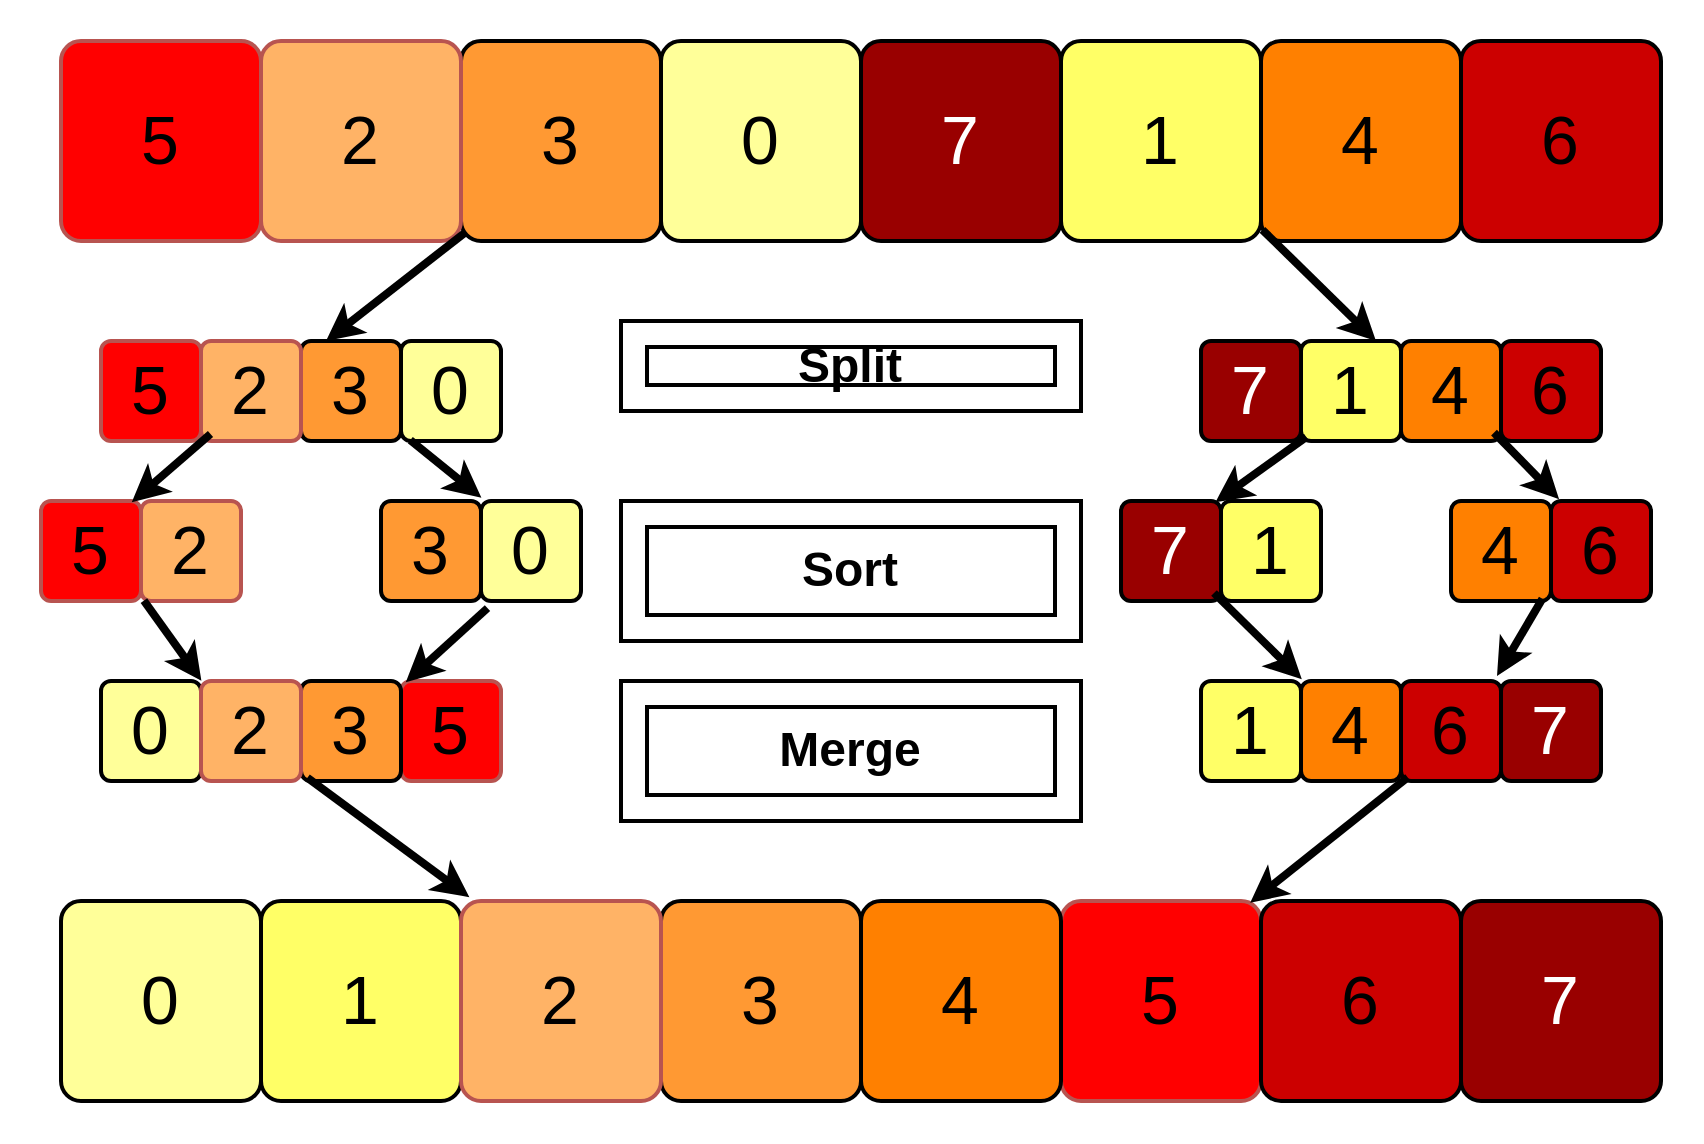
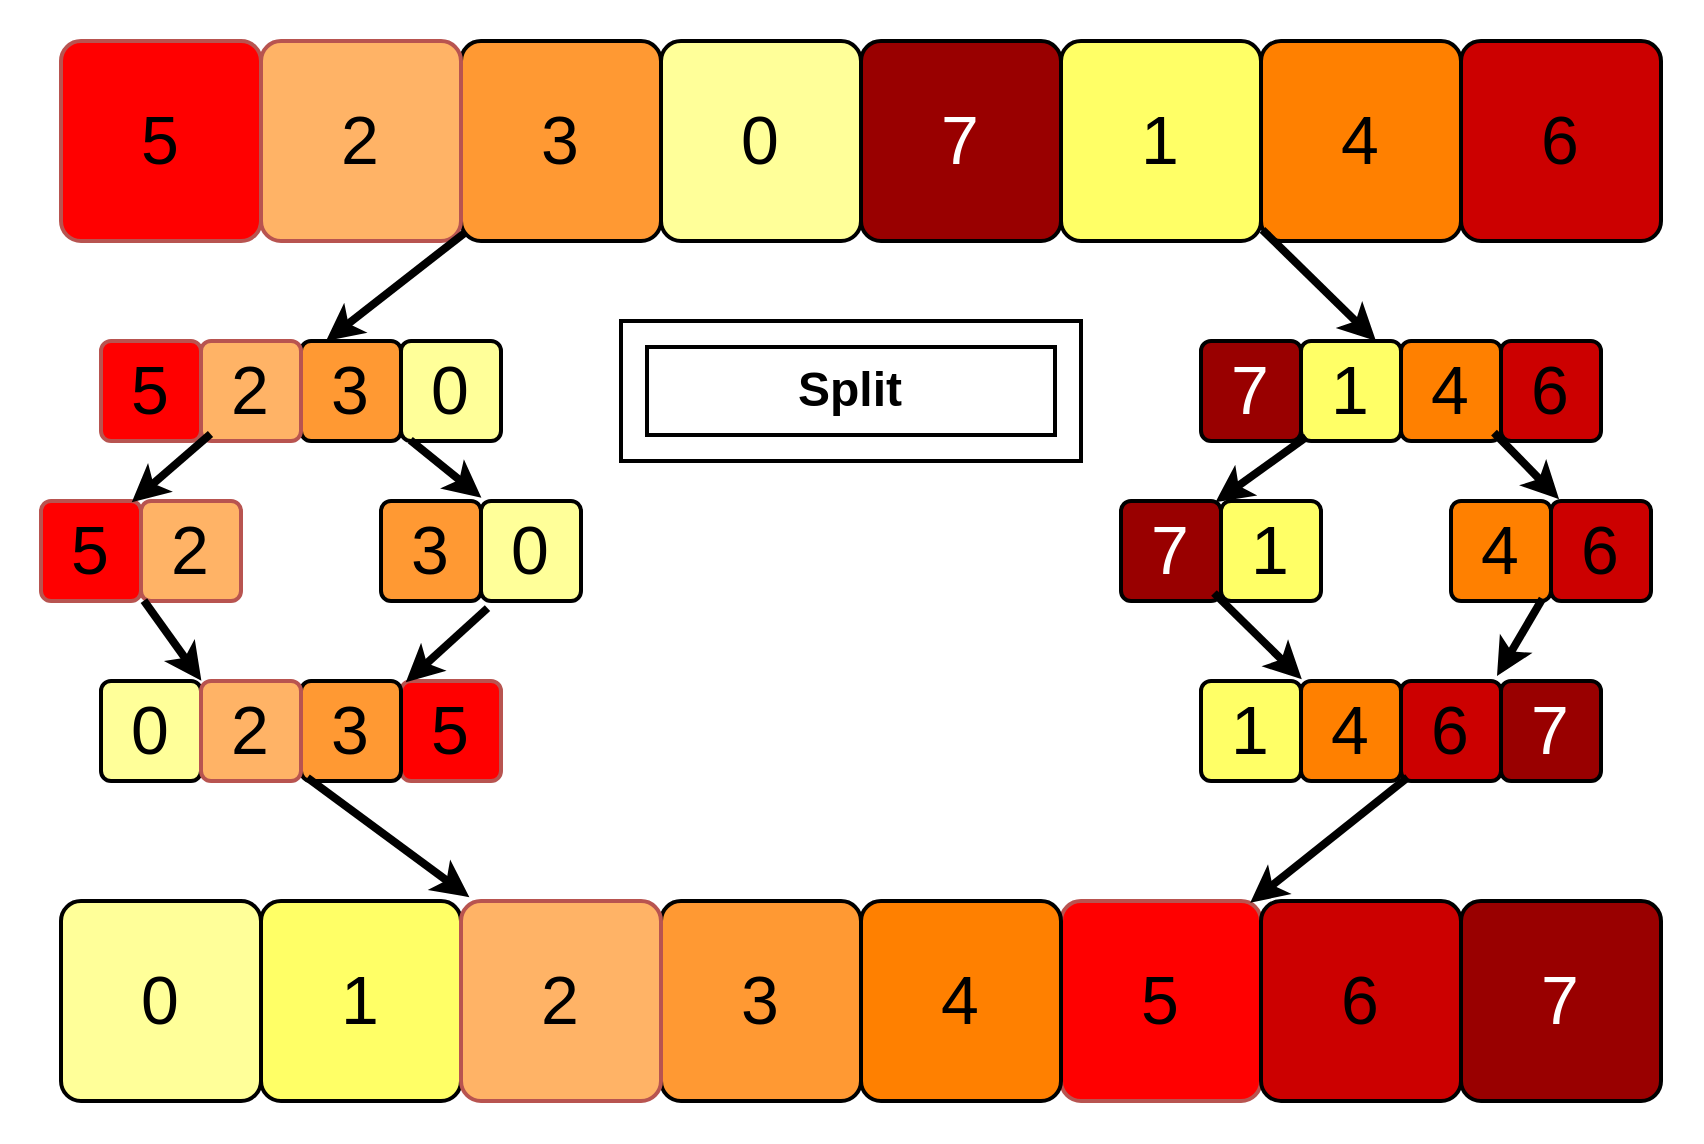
(851, 366) -> (851, 391)
(851, 571) -> none
(851, 751) -> none
